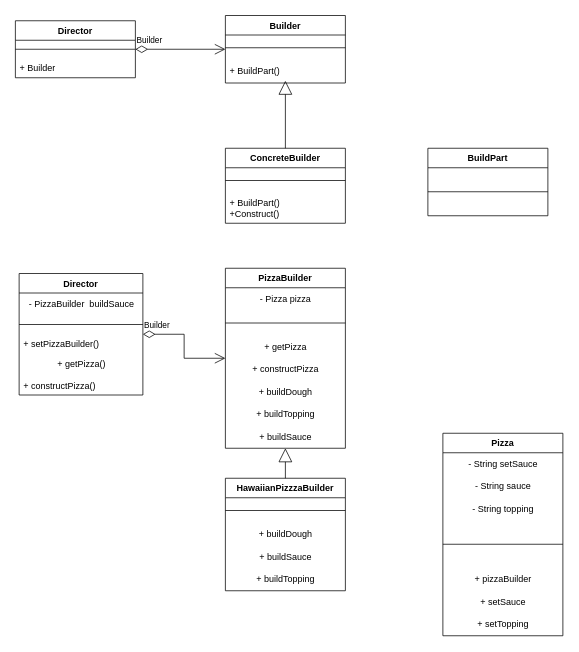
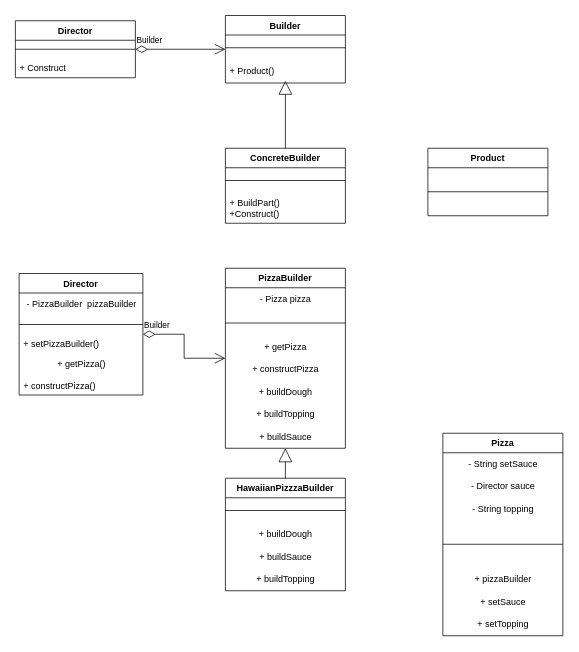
(39, 69) -> (46, 69)
(259, 71) -> (256, 71)
(488, 159) -> (488, 159)
(82, 304) -> (82, 304)
(503, 486) -> (503, 486)
